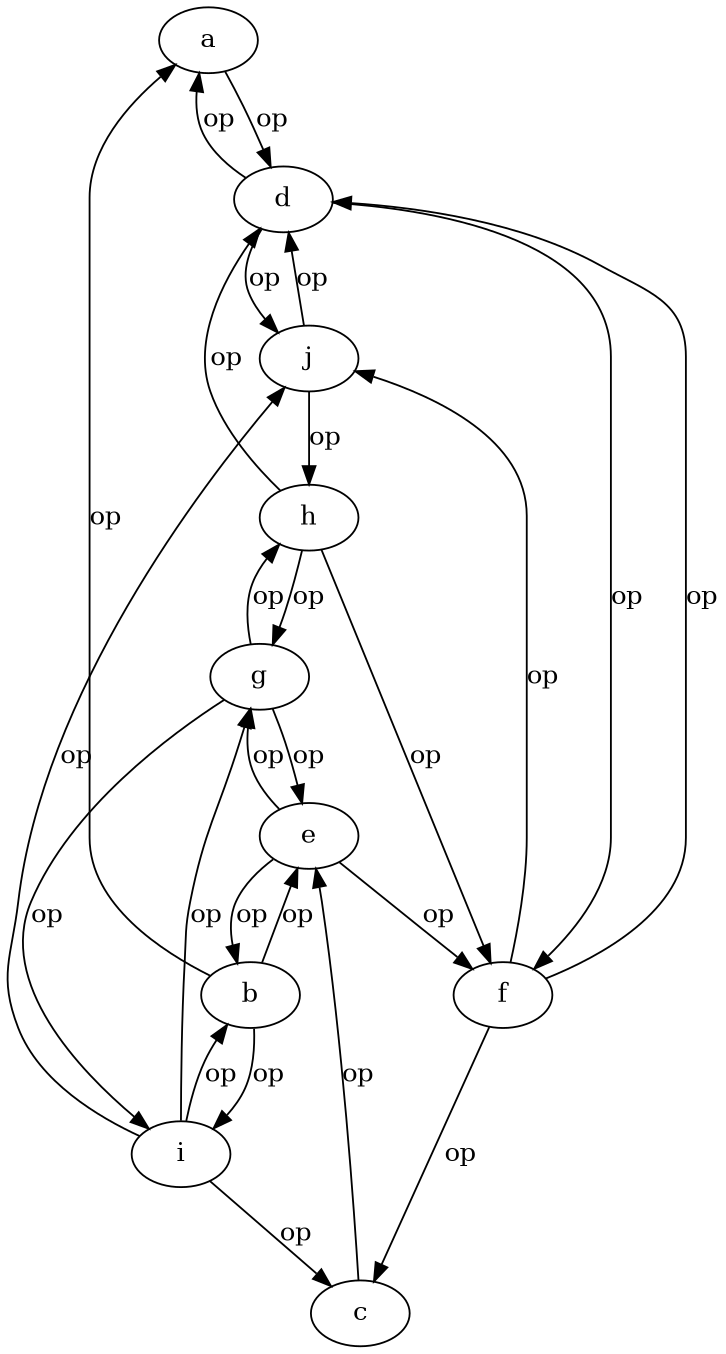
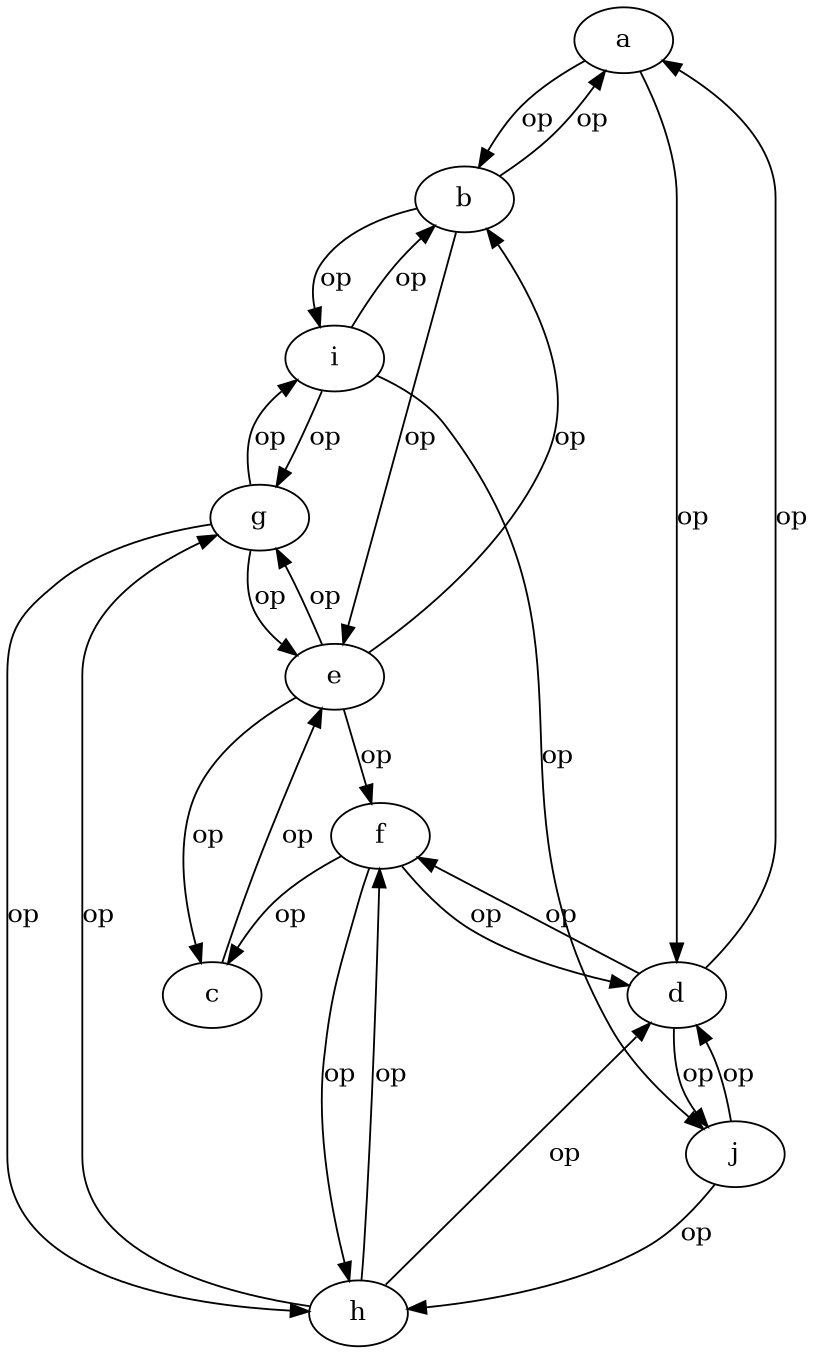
none -> (529, 99)
(527, 629) -> (324, 1064)
(263, 1227) -> (194, 800)
